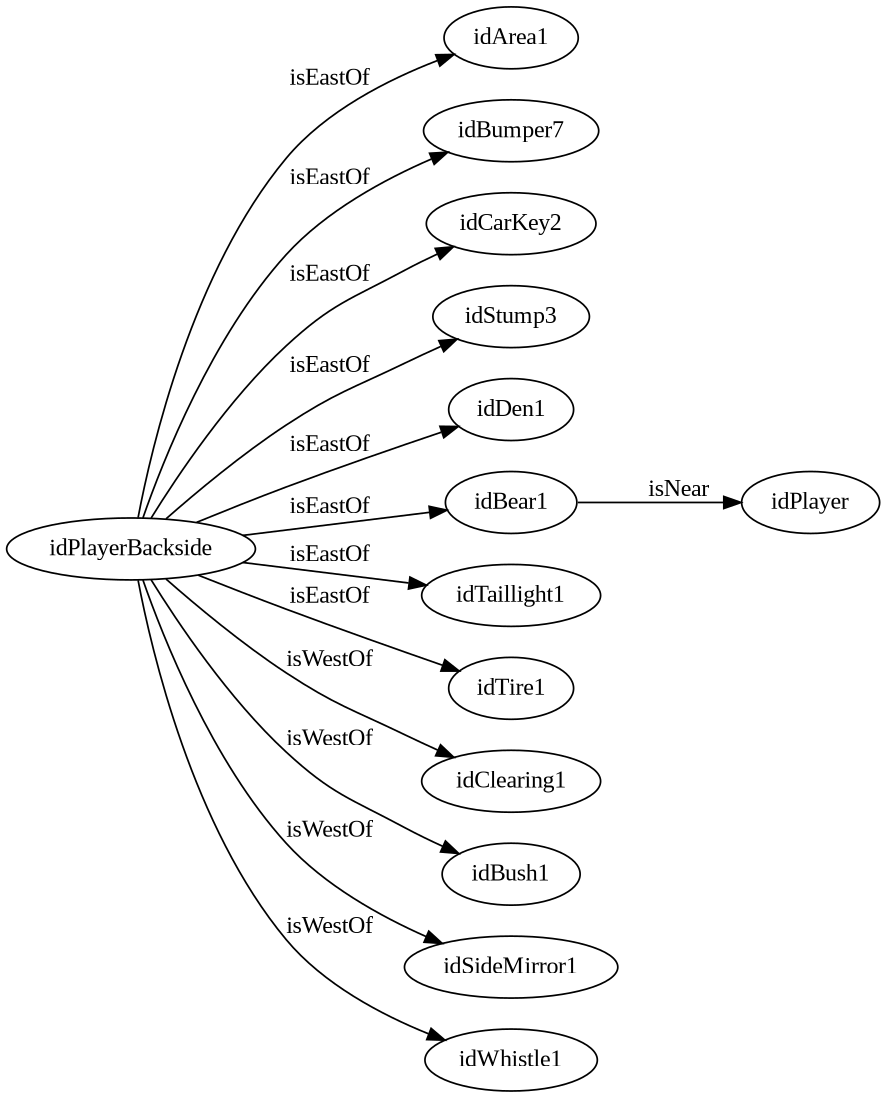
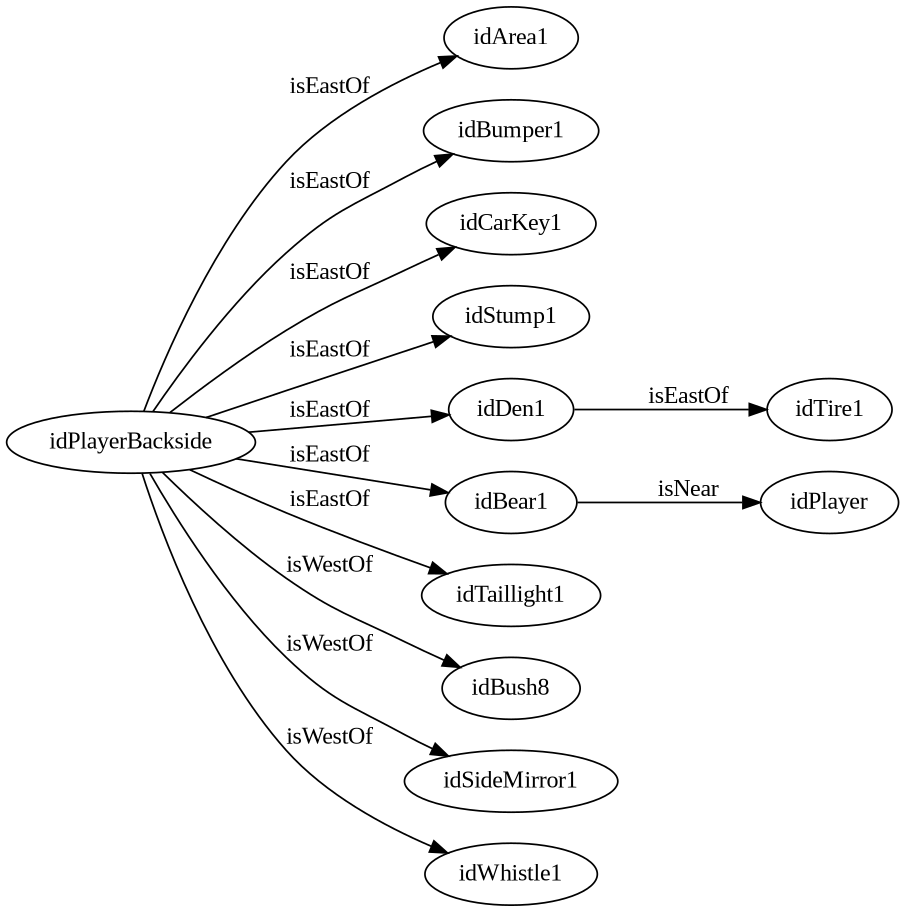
(511, 131) -> (511, 131)
(511, 224) -> (511, 224)
(511, 317) -> (511, 317)
(320, 622) -> (662, 410)
(511, 781) -> none
(511, 874) -> (511, 688)
